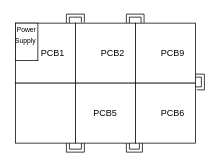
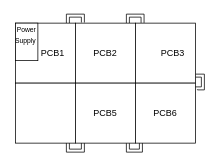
(113, 53) -> (105, 53)
(173, 53) -> (173, 53)
(173, 113) -> (165, 113)
